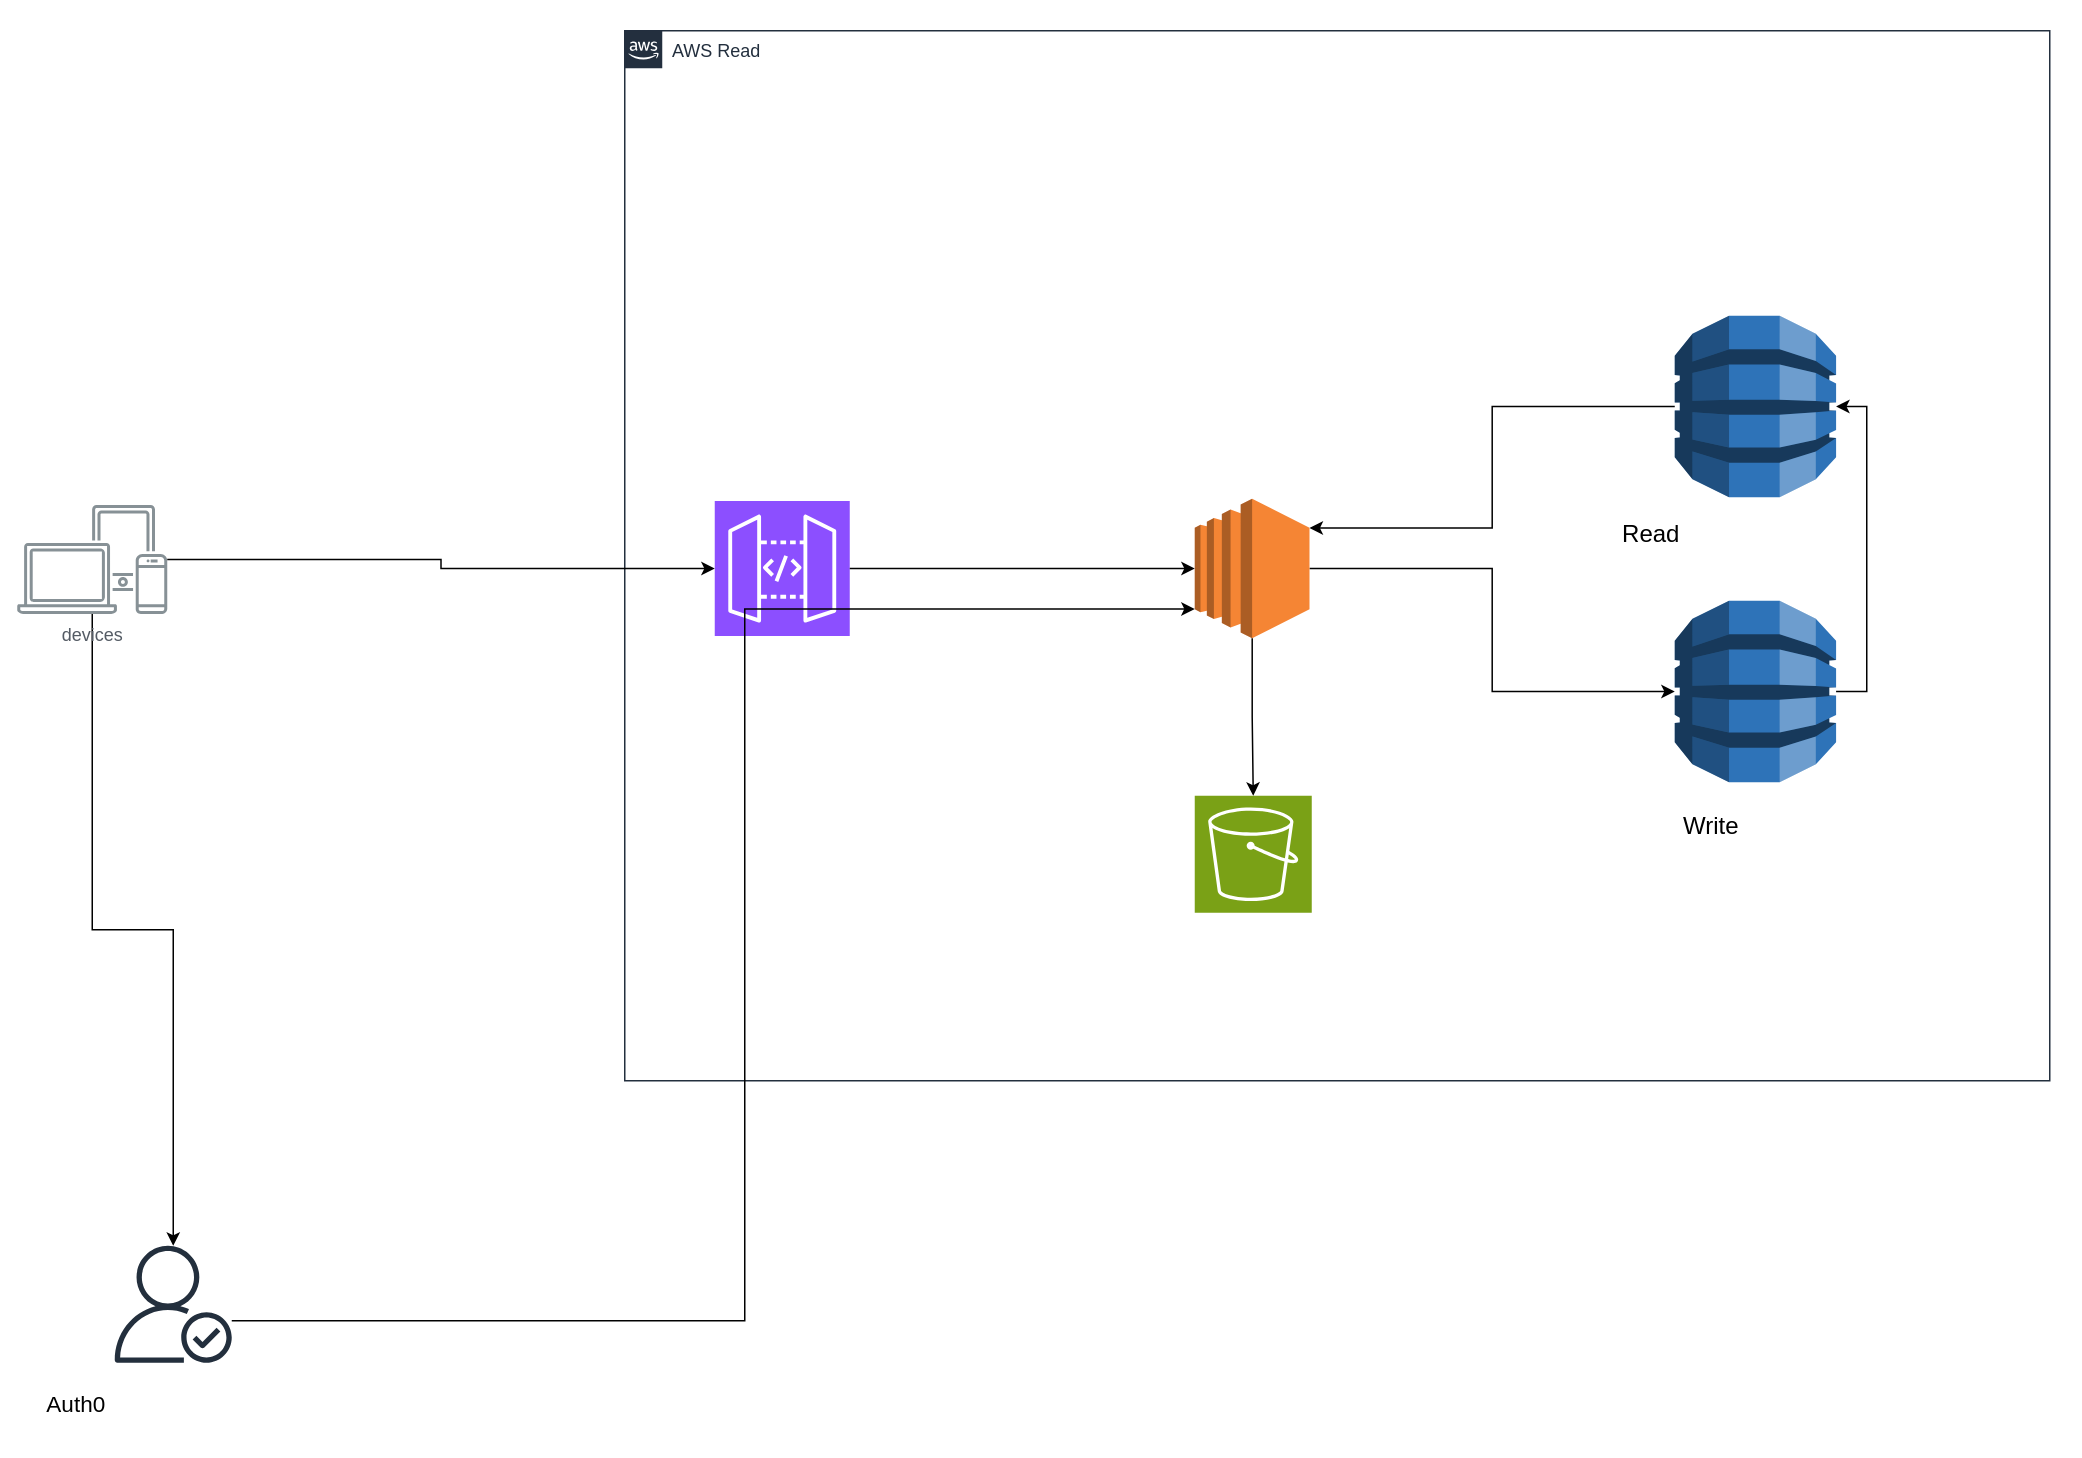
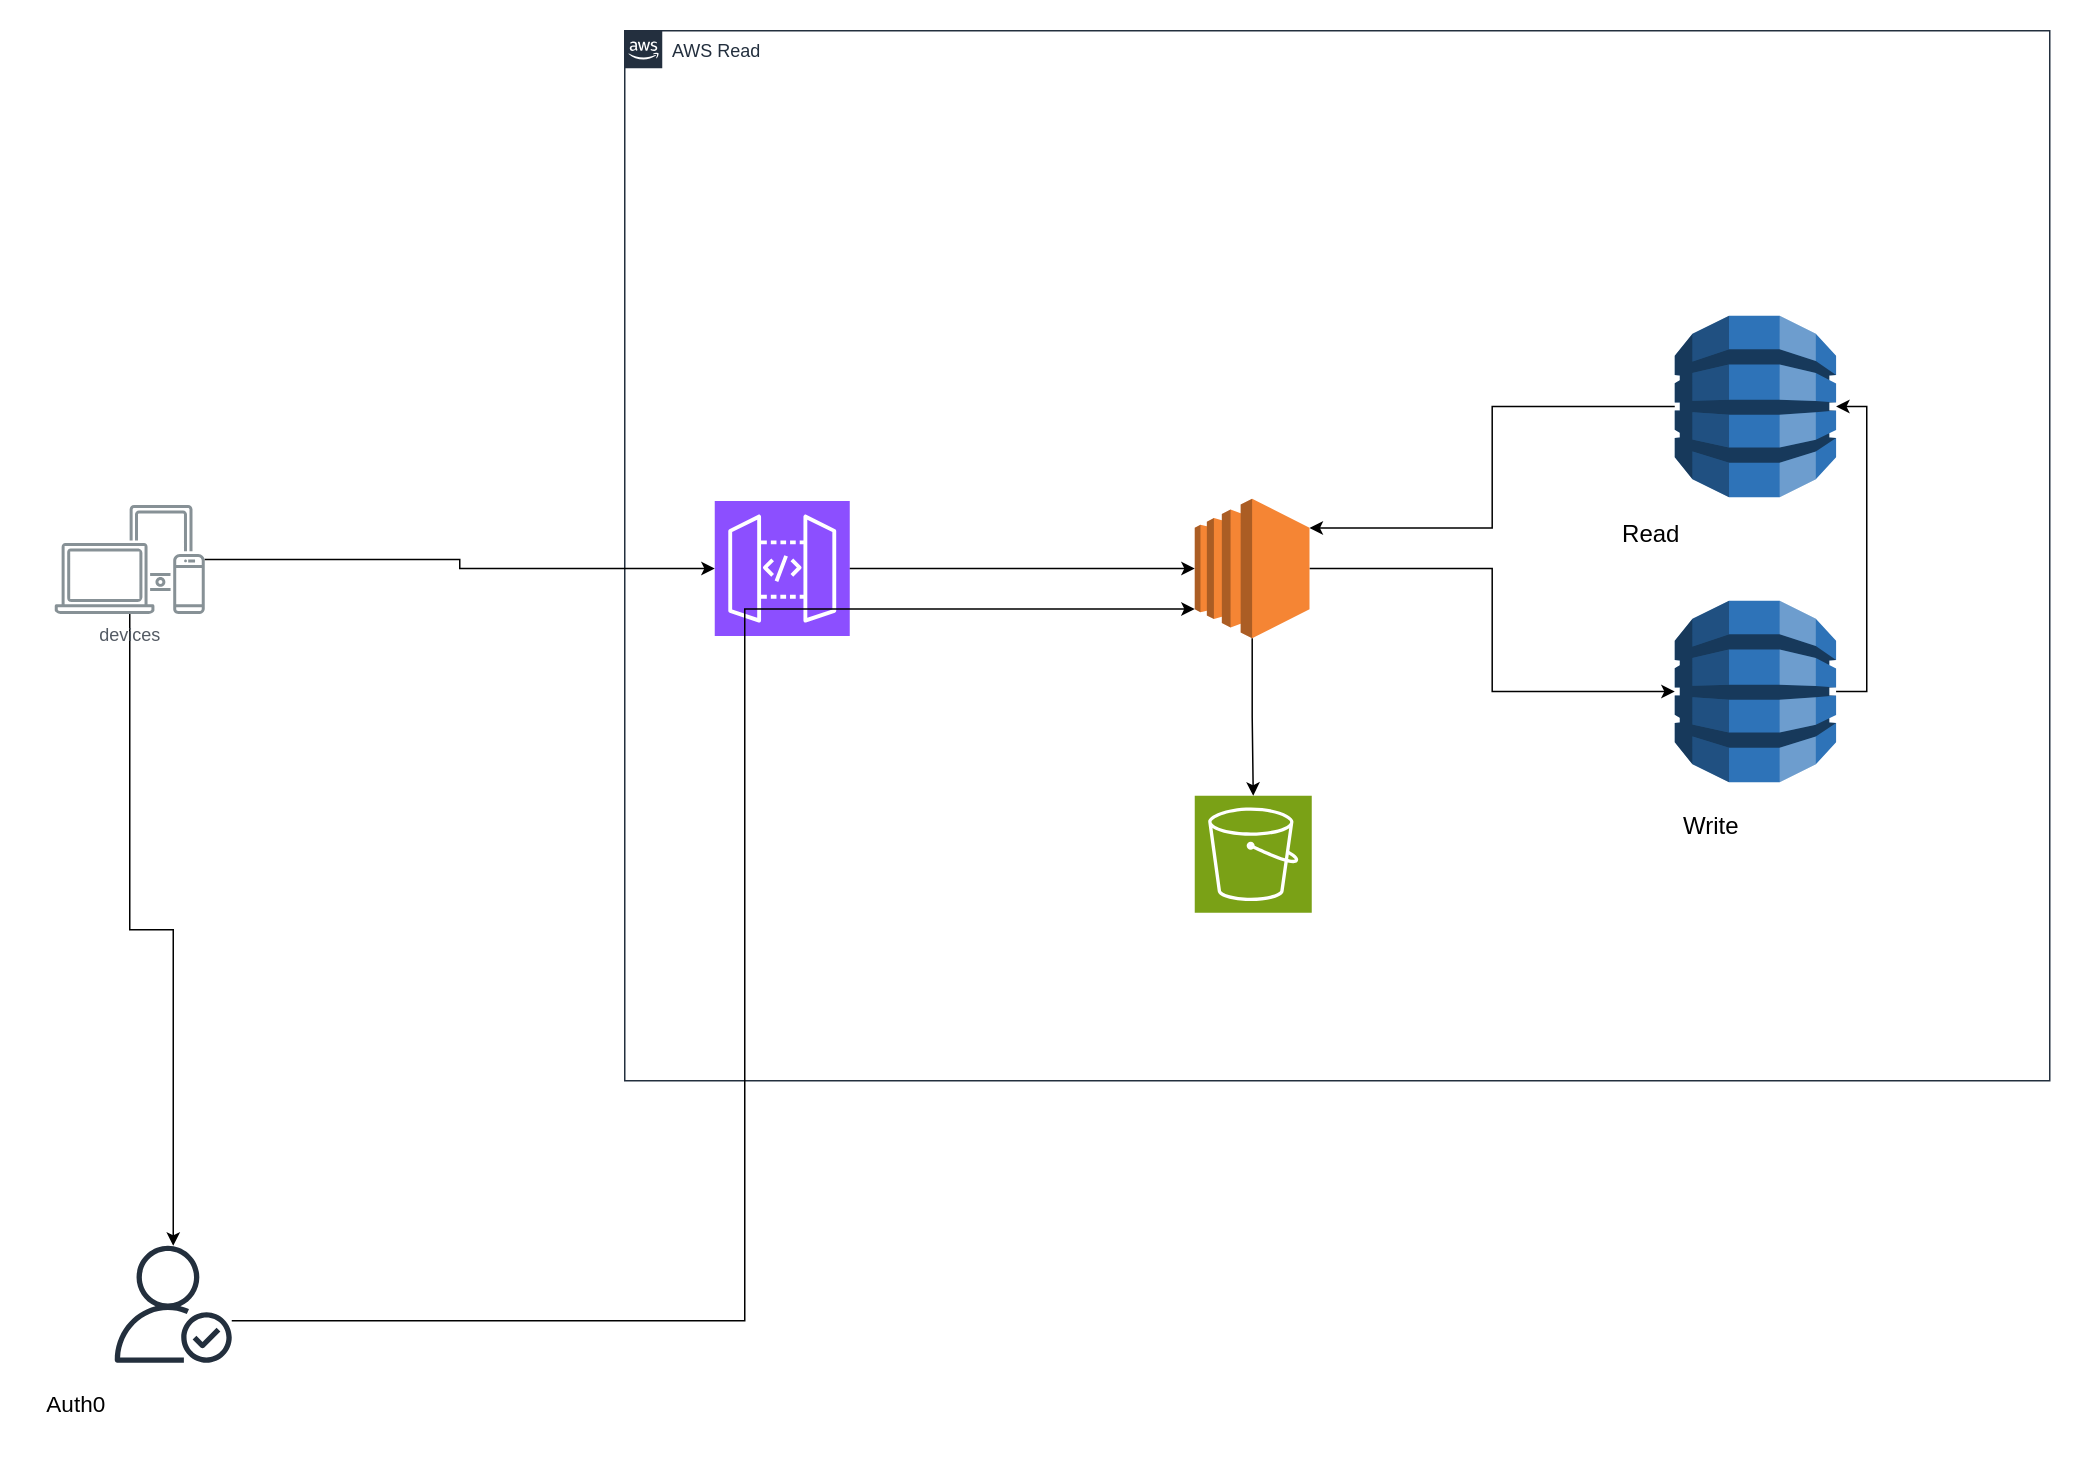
(92, 560) -> (130, 560)
